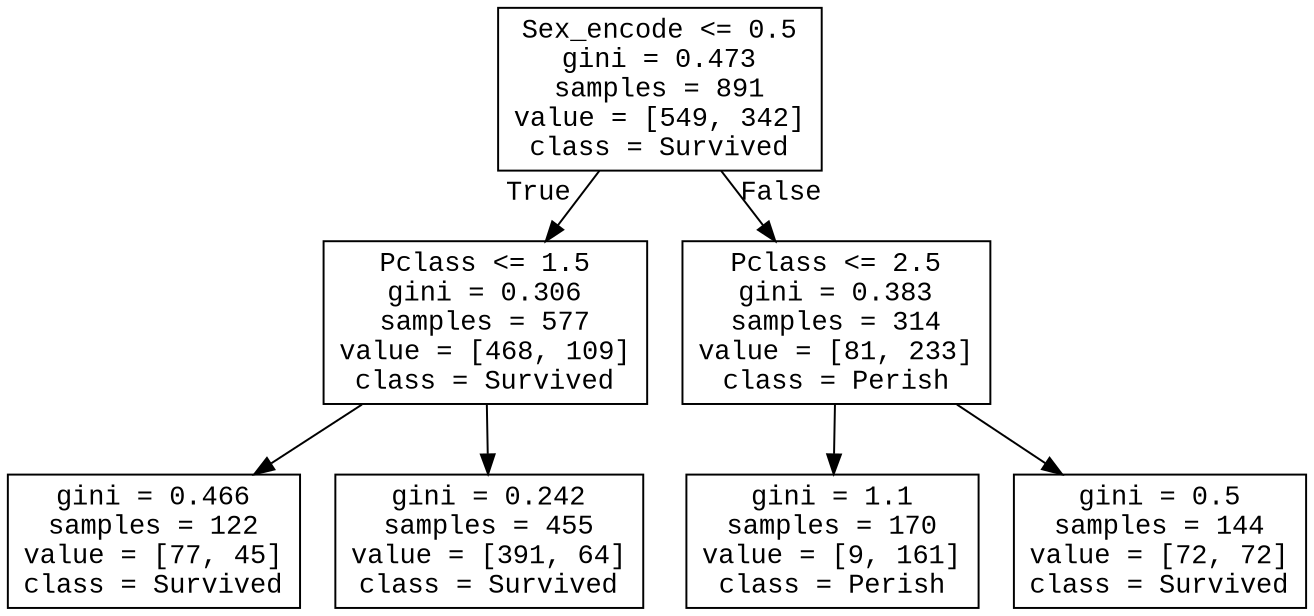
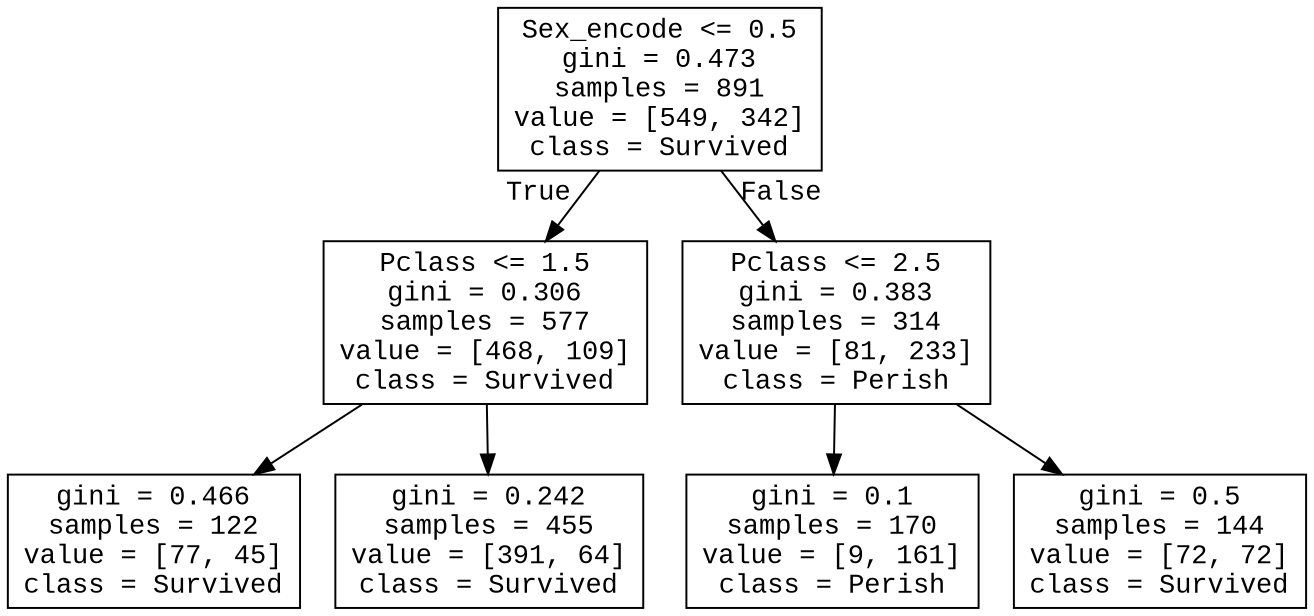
(832, 541) -> (832, 541)
